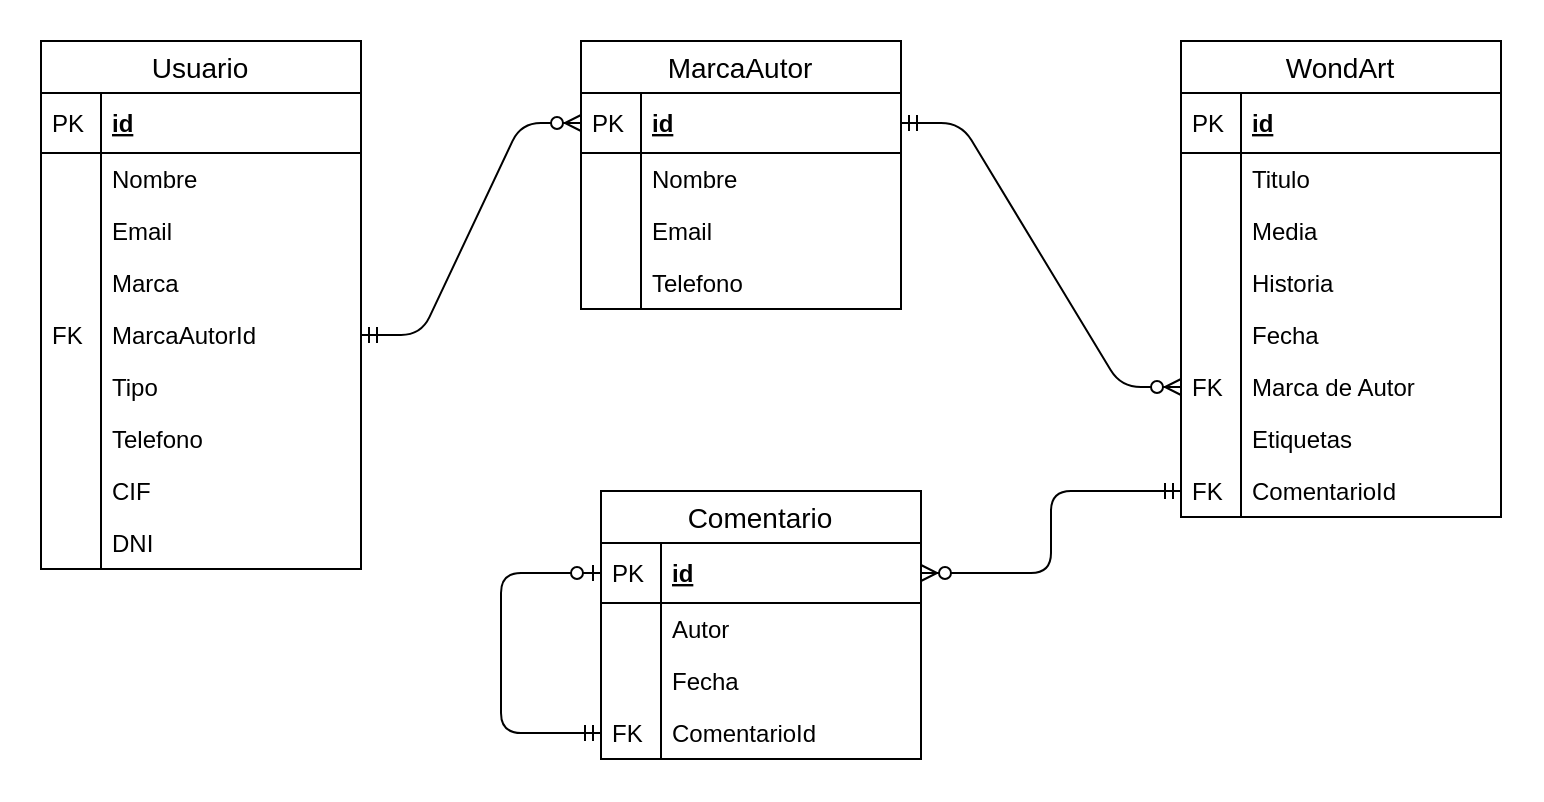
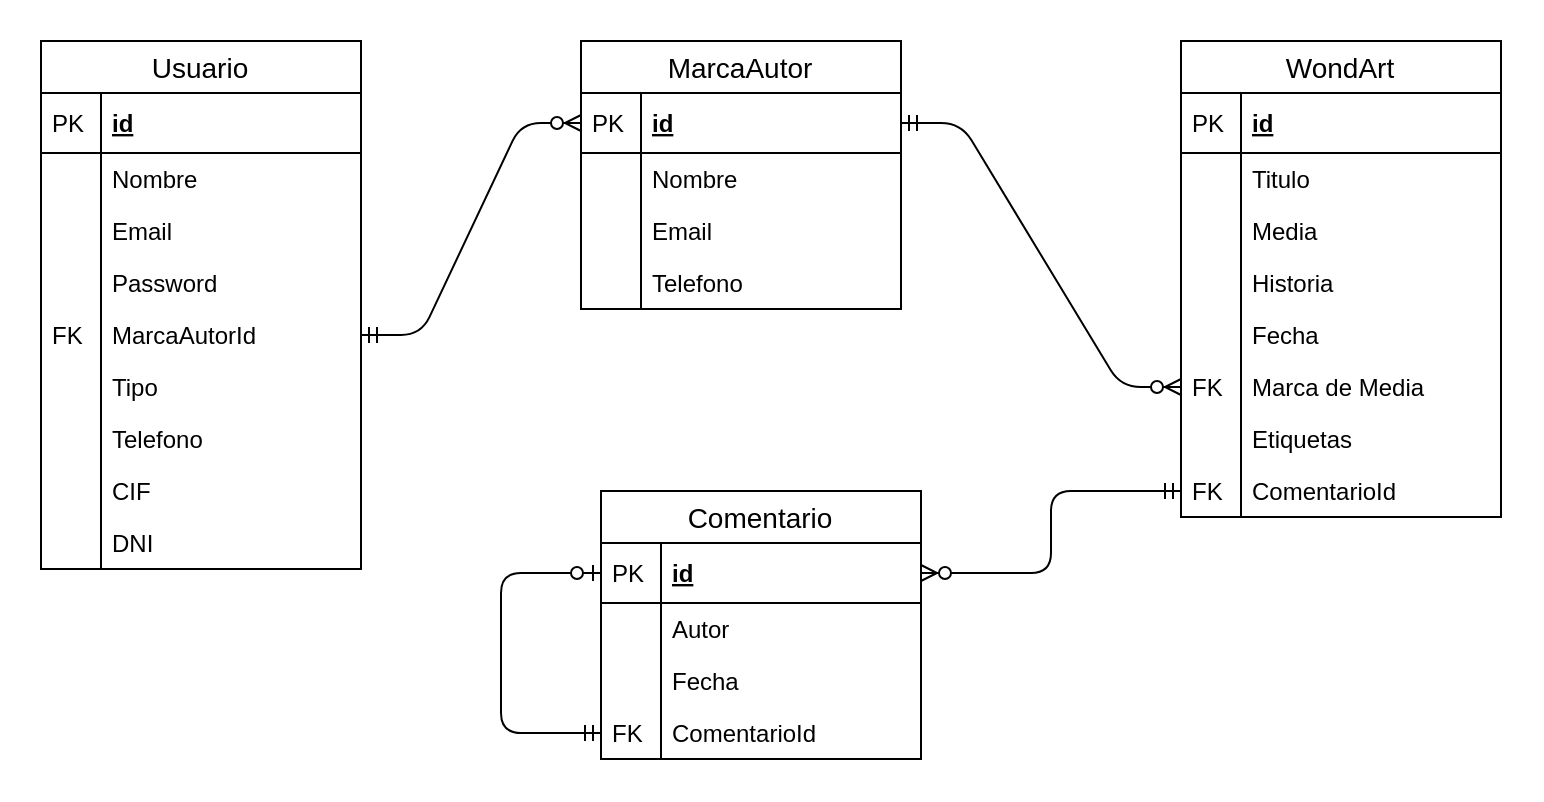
(146, 284) -> (166, 284)
(1340, 388) -> (1337, 388)
